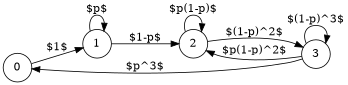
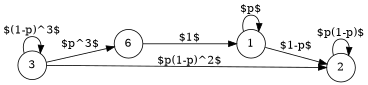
(252, 38) -> none
(18, 68) -> (129, 44)
